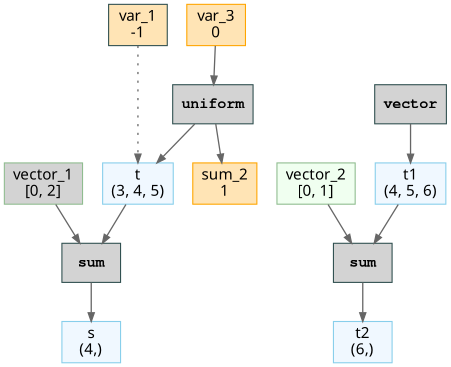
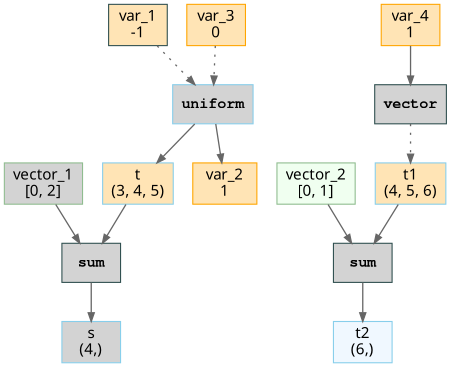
none -> (411, 25)
(215, 61) -> (215, 61)
(138, 100) -> (173, 62)
(213, 104) -> (213, 104)
(411, 139) -> (411, 139)
(138, 184) -> (138, 184)
(225, 184) -> (225, 184)
(411, 184) -> (411, 184)
(91, 342) -> (91, 342)
